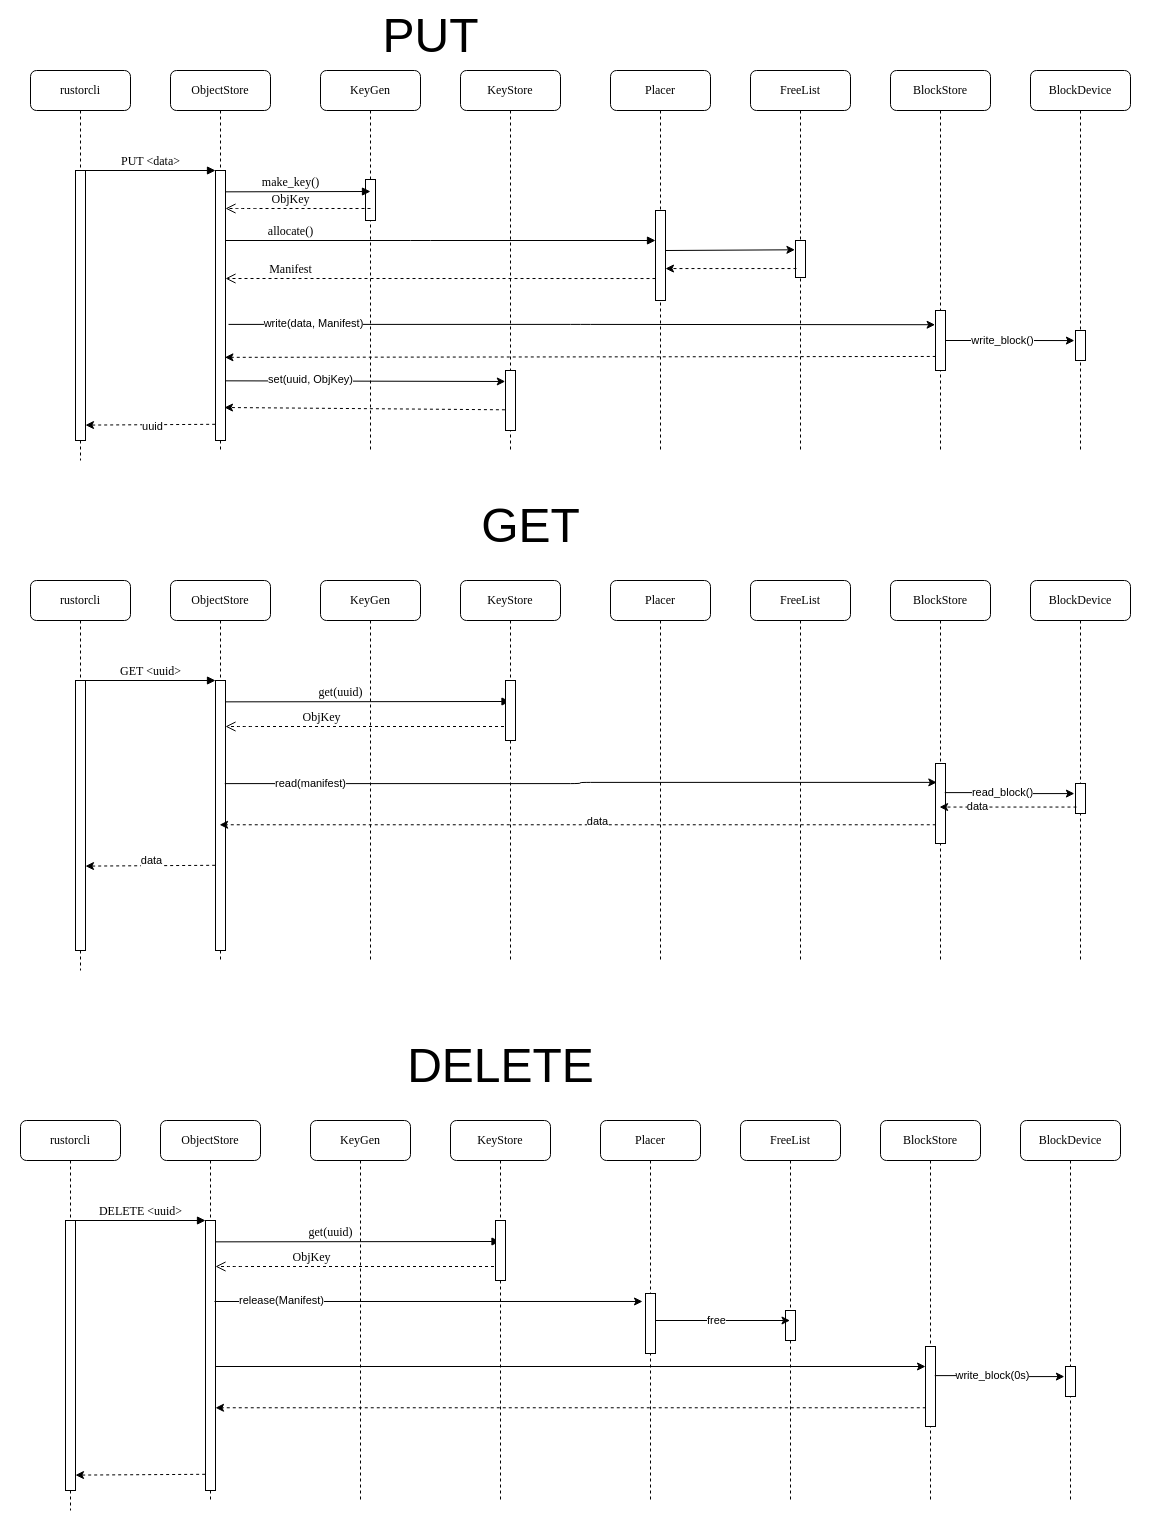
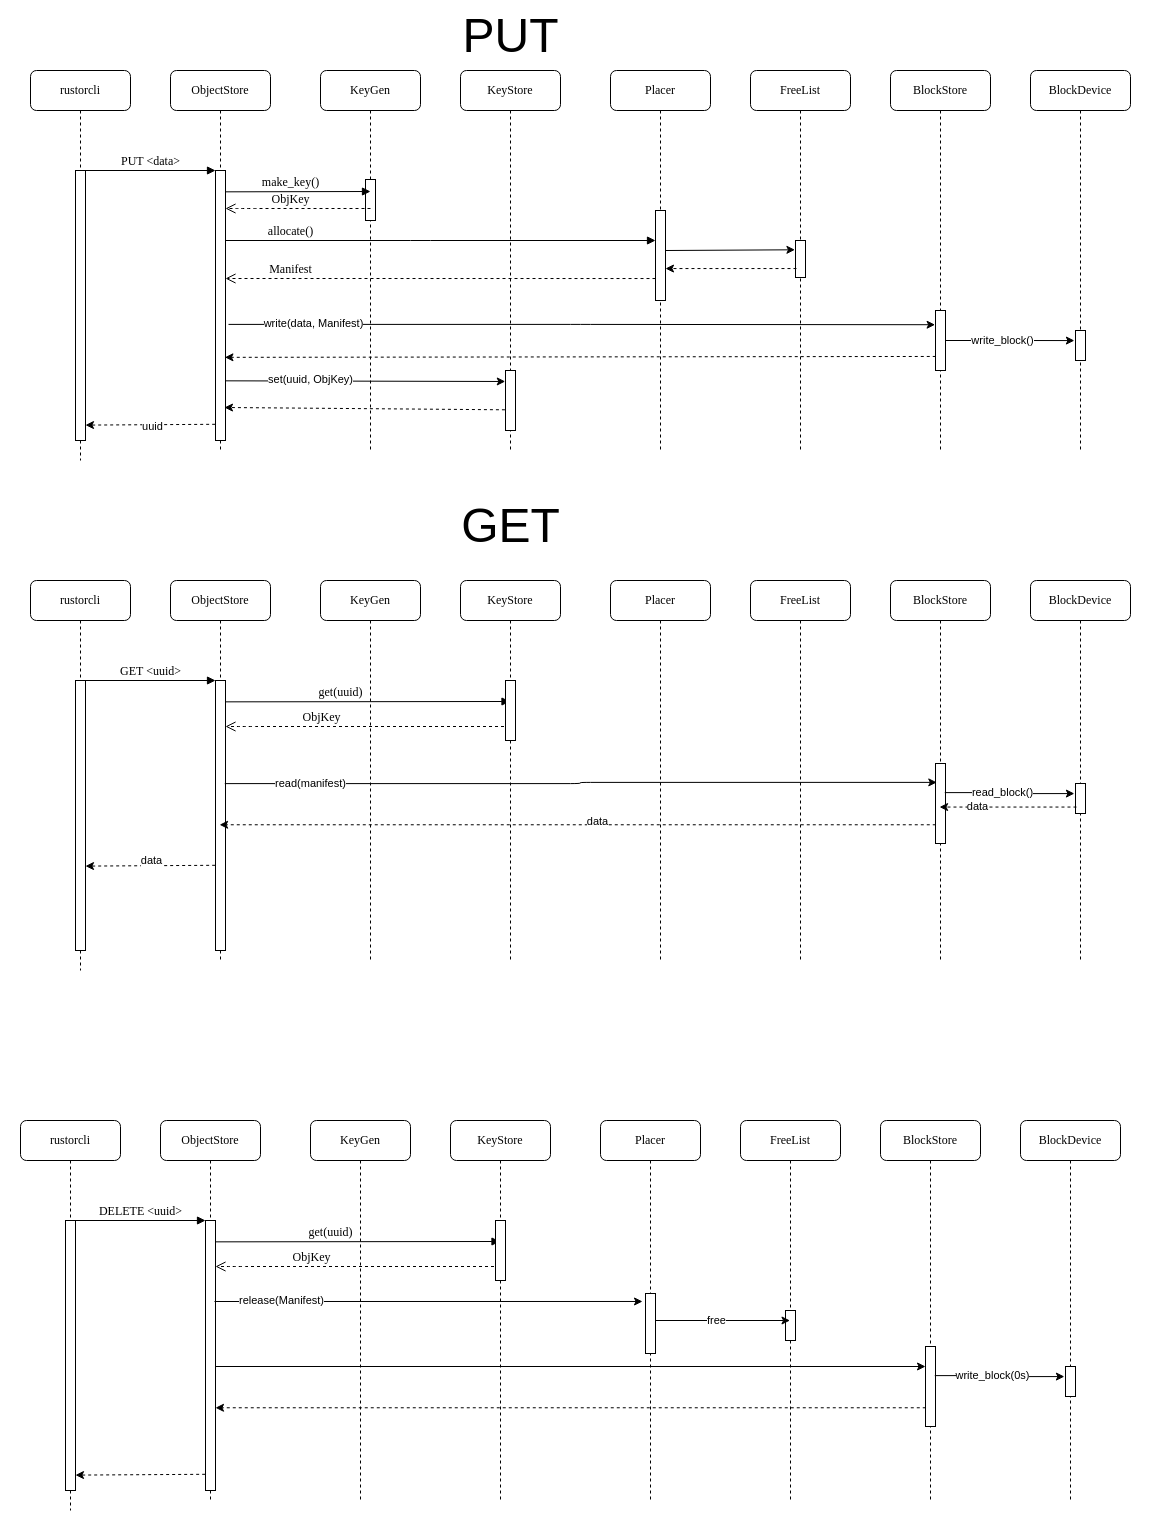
(431, 36) -> (511, 36)
(531, 526) -> (511, 526)
(501, 1066) -> none
